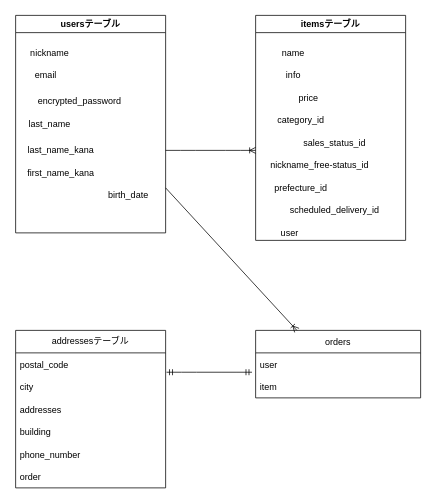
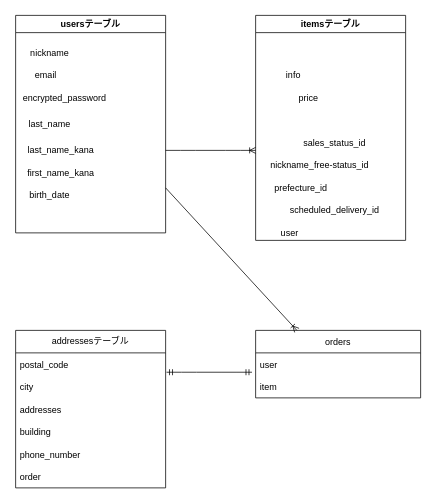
(293, 53) -> none
(79, 102) -> (64, 98)
(300, 120) -> none
(128, 195) -> (49, 195)
